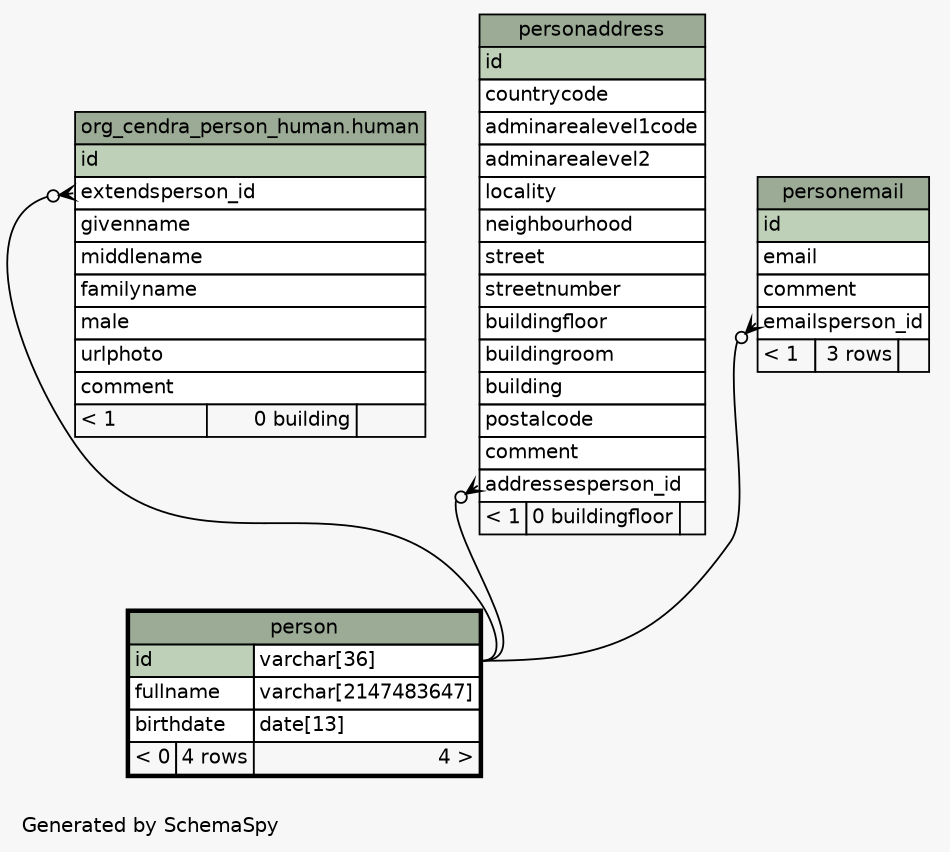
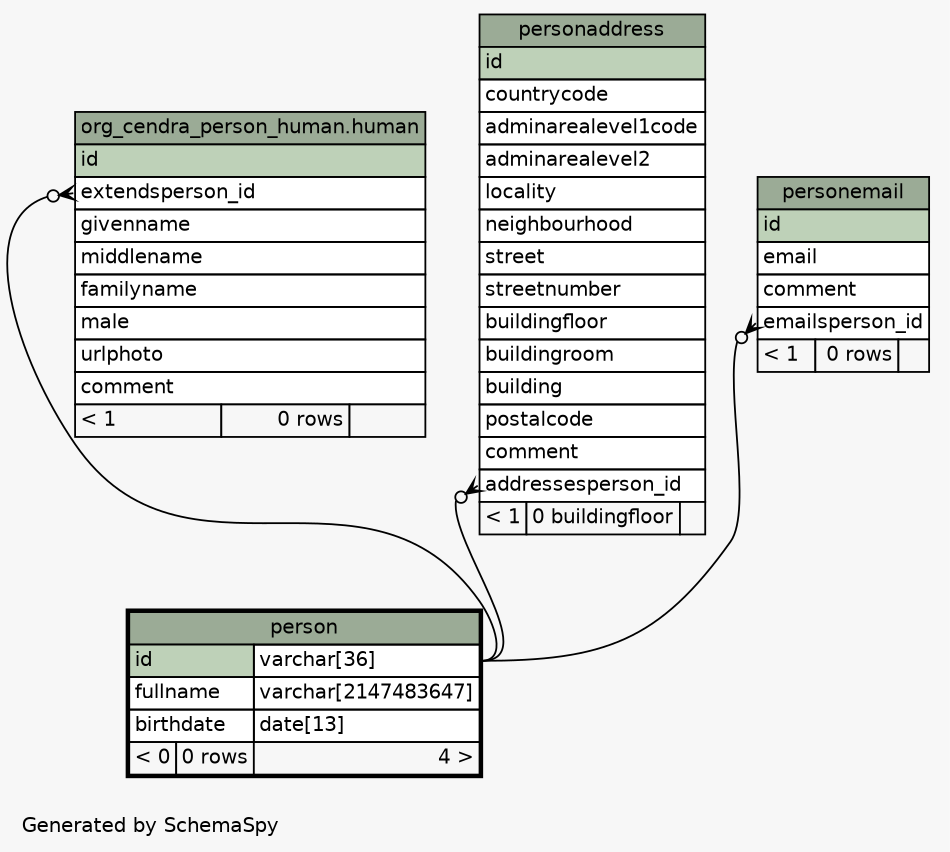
(860, 355) -> (860, 355)
(303, 420) -> (311, 420)
(215, 757) -> (215, 757)
